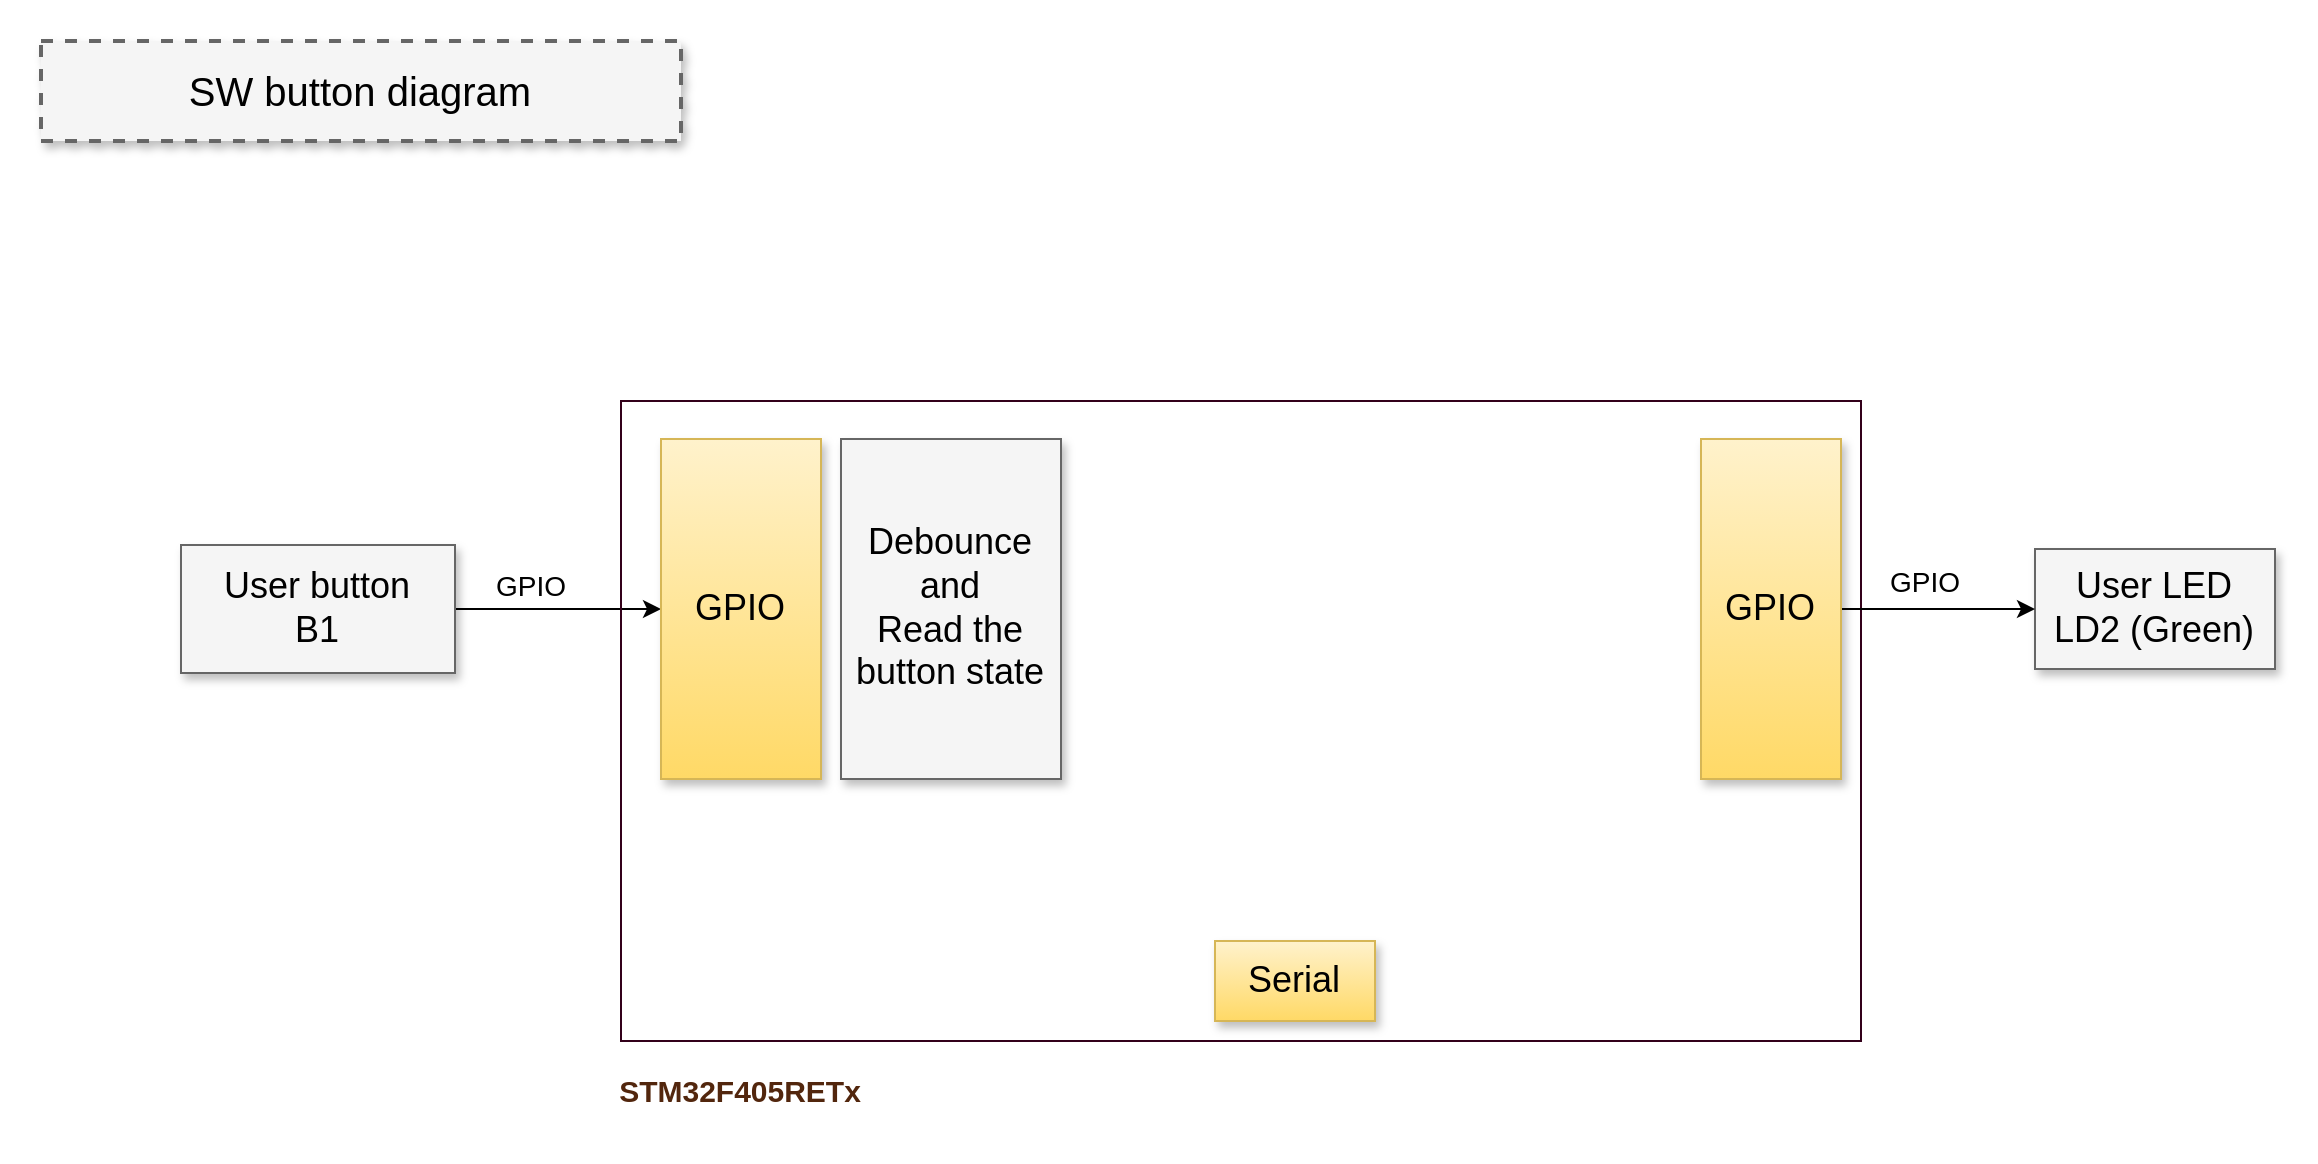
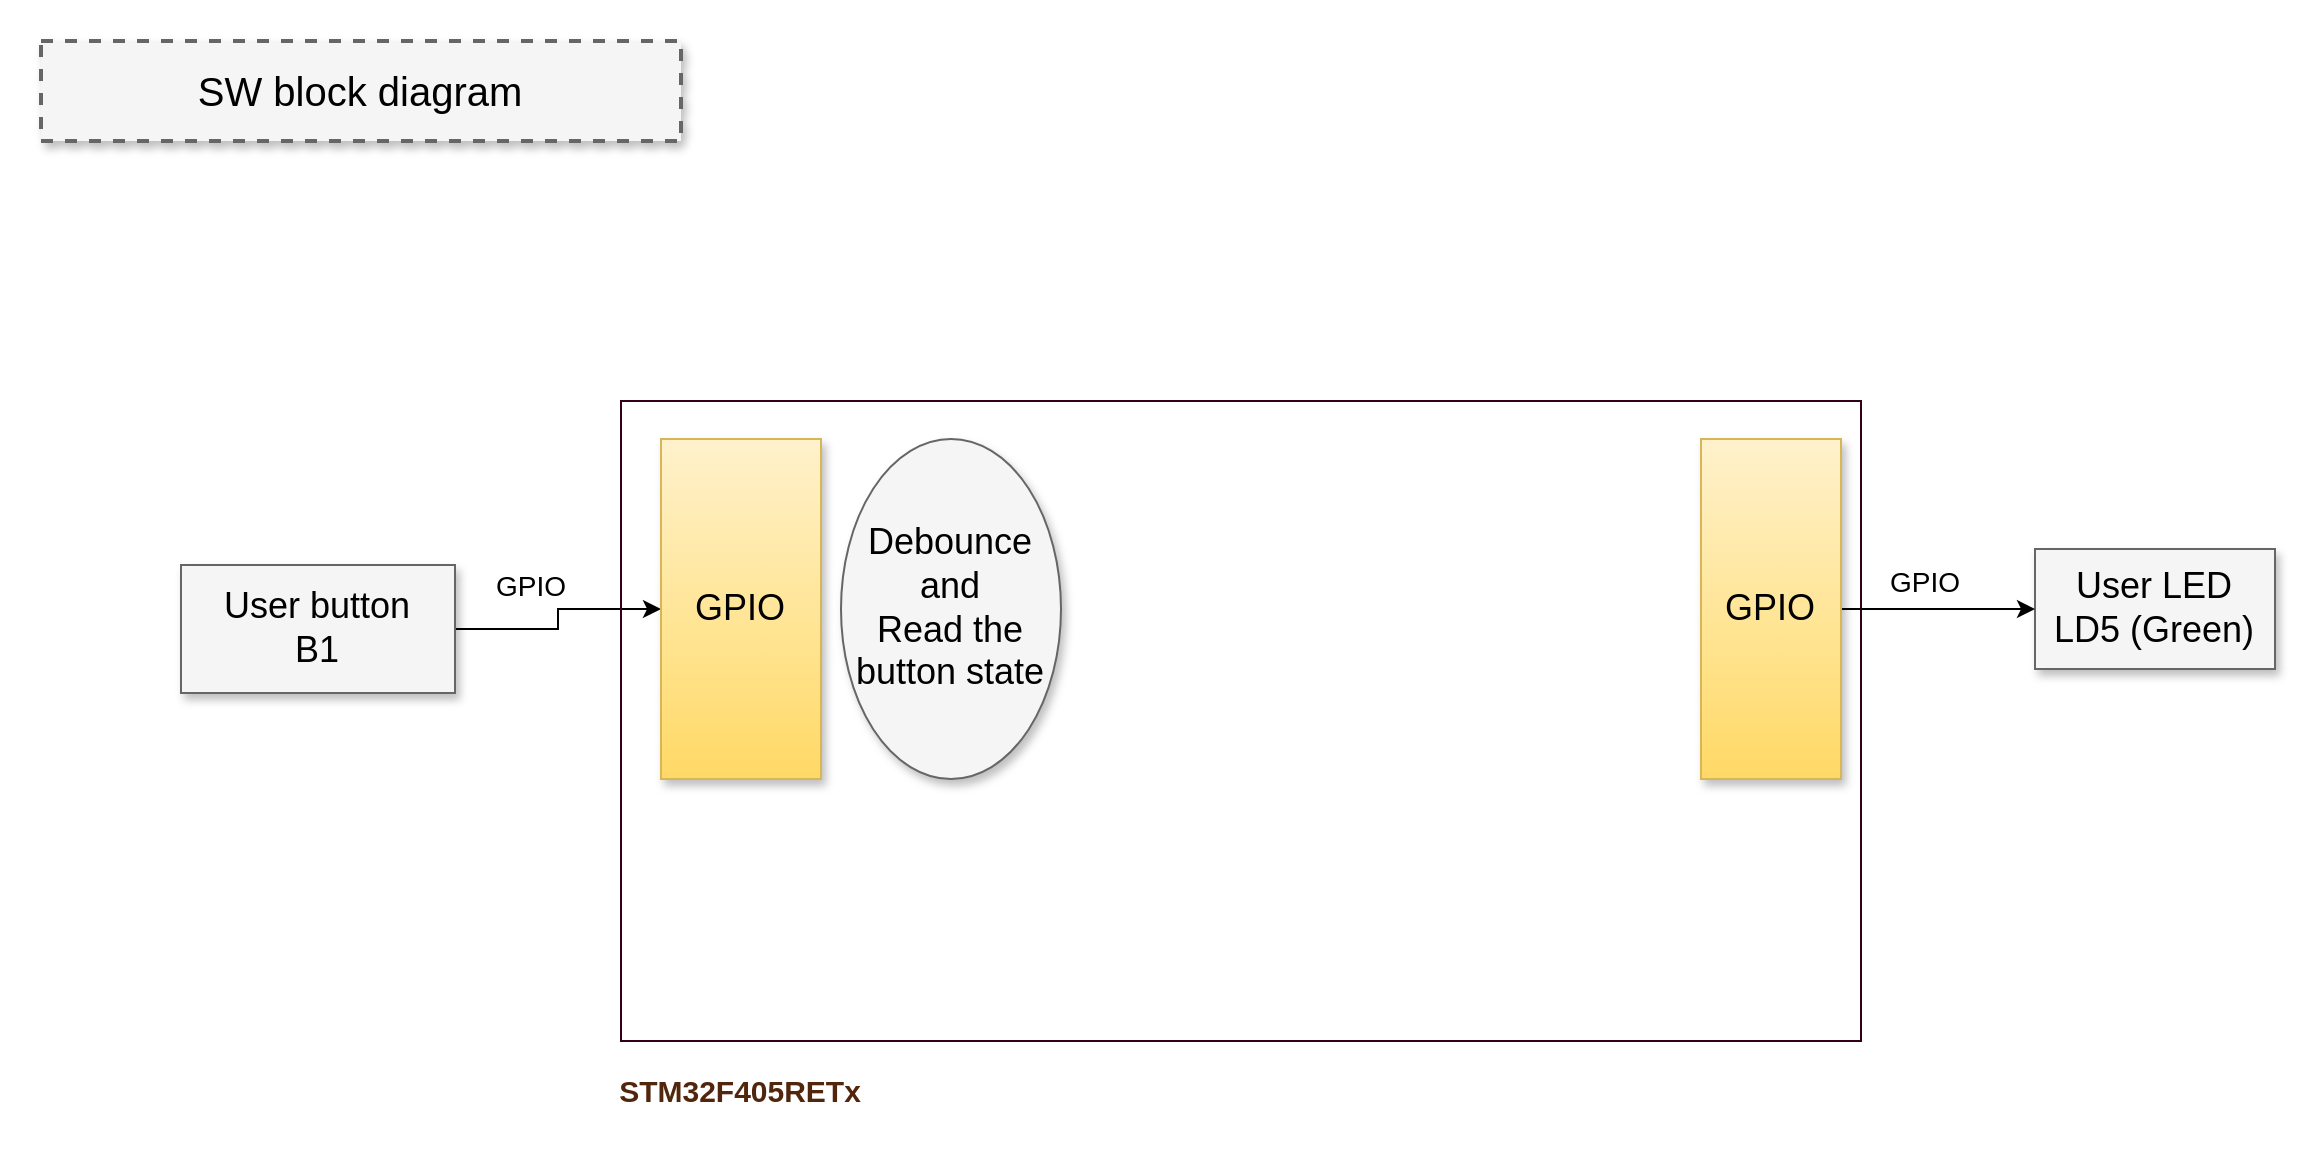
(361, 91) -> (361, 91)
(318, 609) -> (318, 629)
(951, 609) -> (951, 609)
(2155, 609) -> (2155, 609)
(1295, 981) -> none
